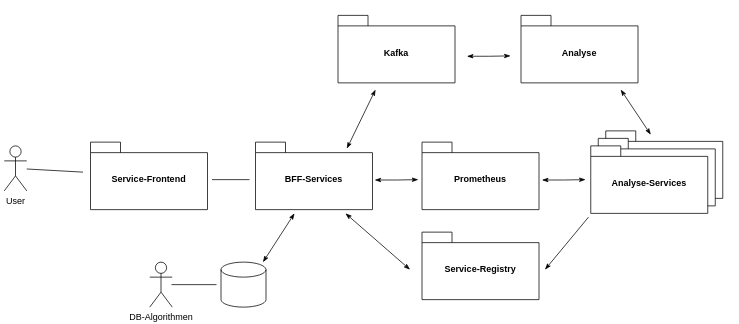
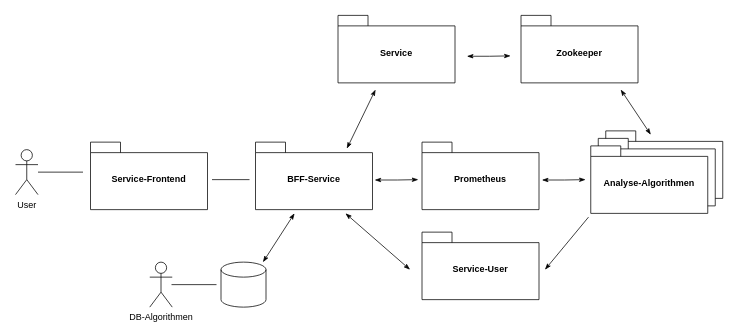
(396, 53) -> (396, 53)
(579, 53) -> (579, 53)
(15, 168) -> (27, 172)
(314, 180) -> (314, 180)
(649, 183) -> (649, 183)
(480, 270) -> (480, 270)
